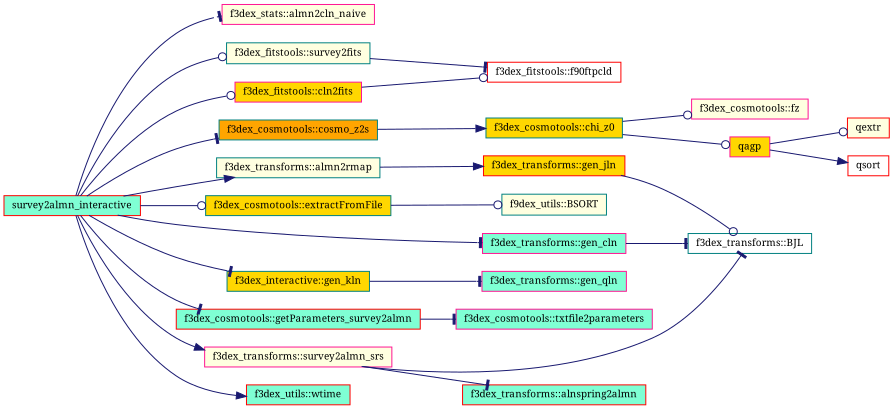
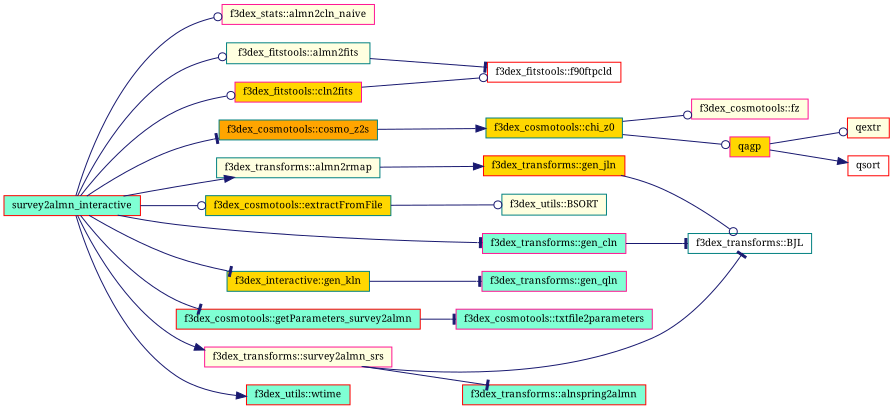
(298, 53) -> (298, 53)
(124, 89) -> (124, 89)
(554, 205) -> (554, 205)
